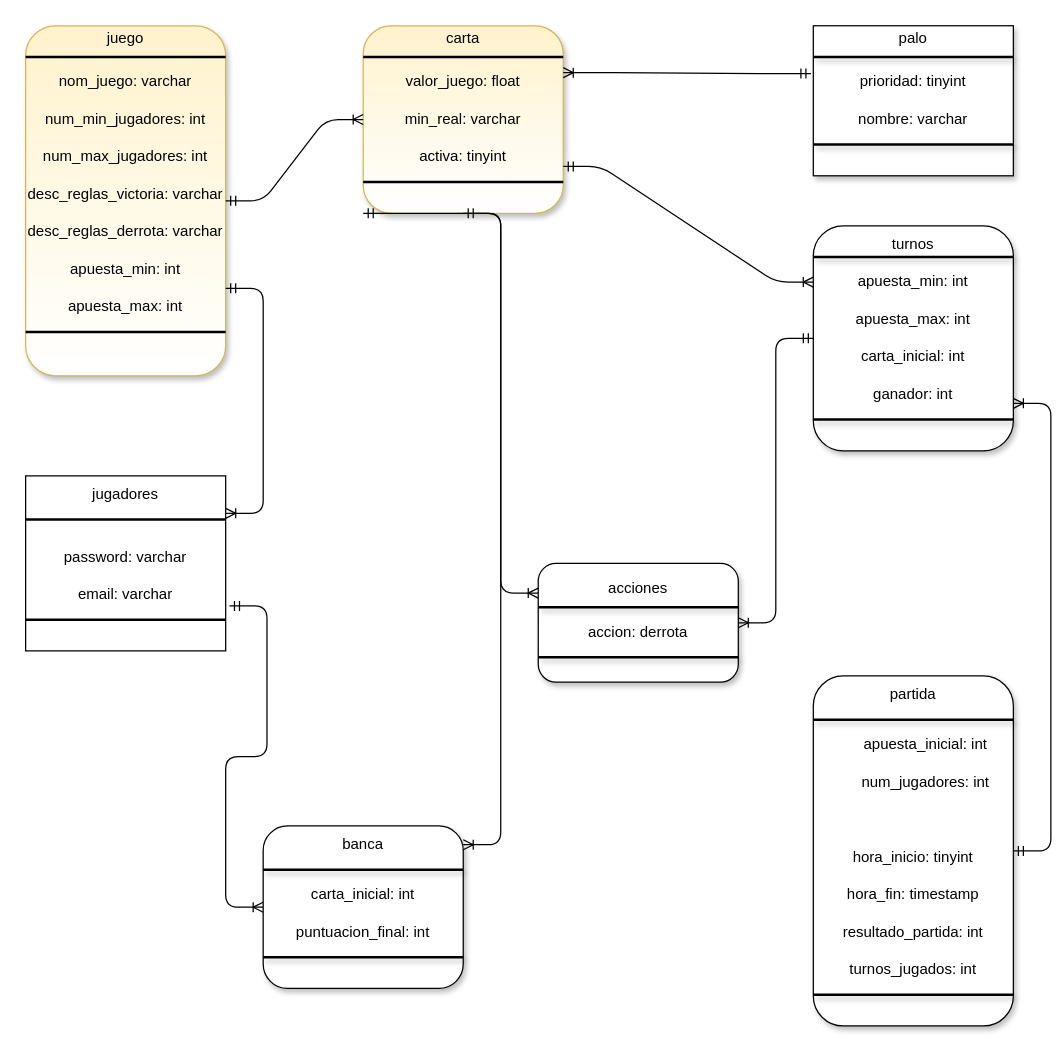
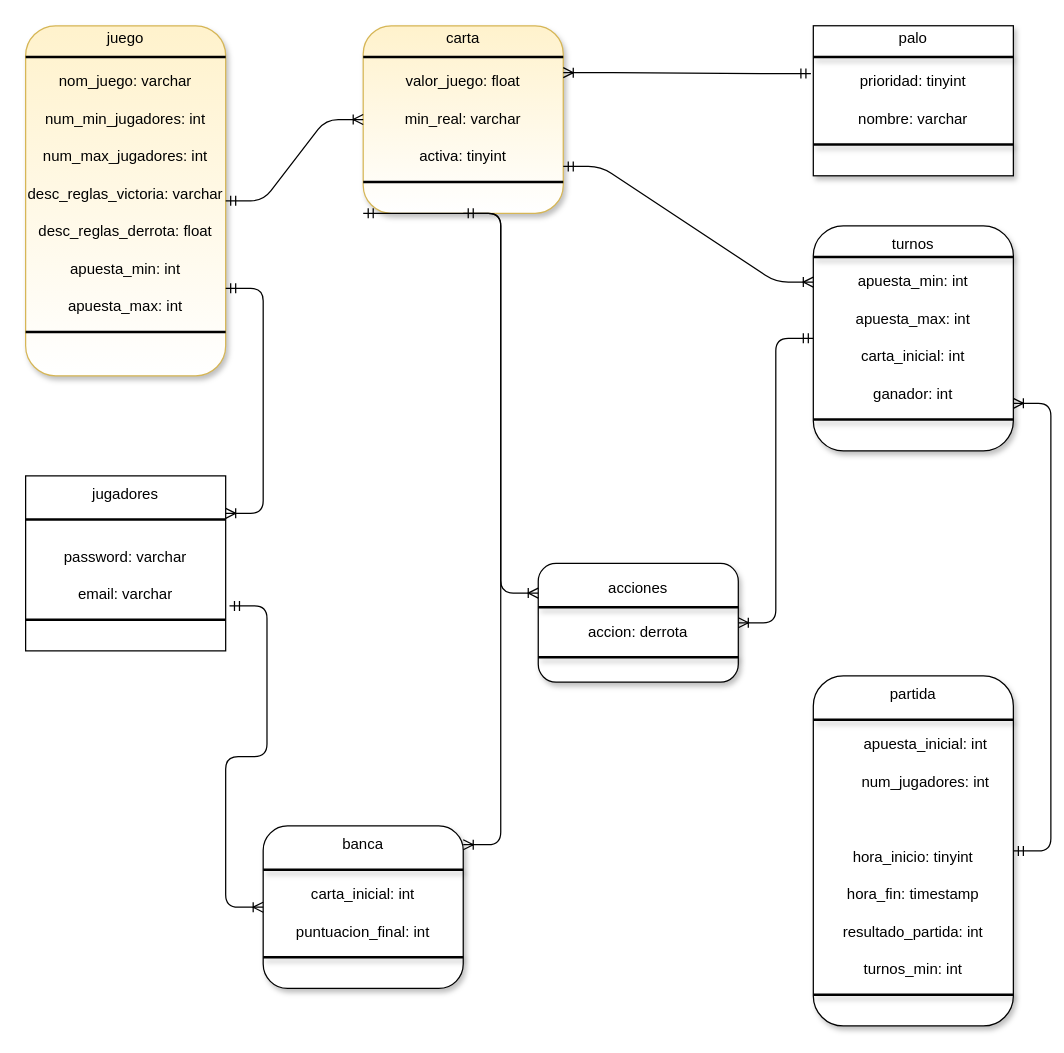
(126, 232) -> (126, 232)
(913, 969) -> (913, 969)
